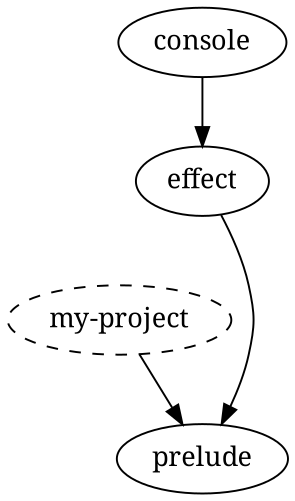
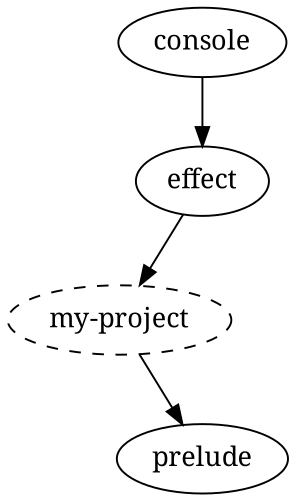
(253, 310) -> (167, 241)
